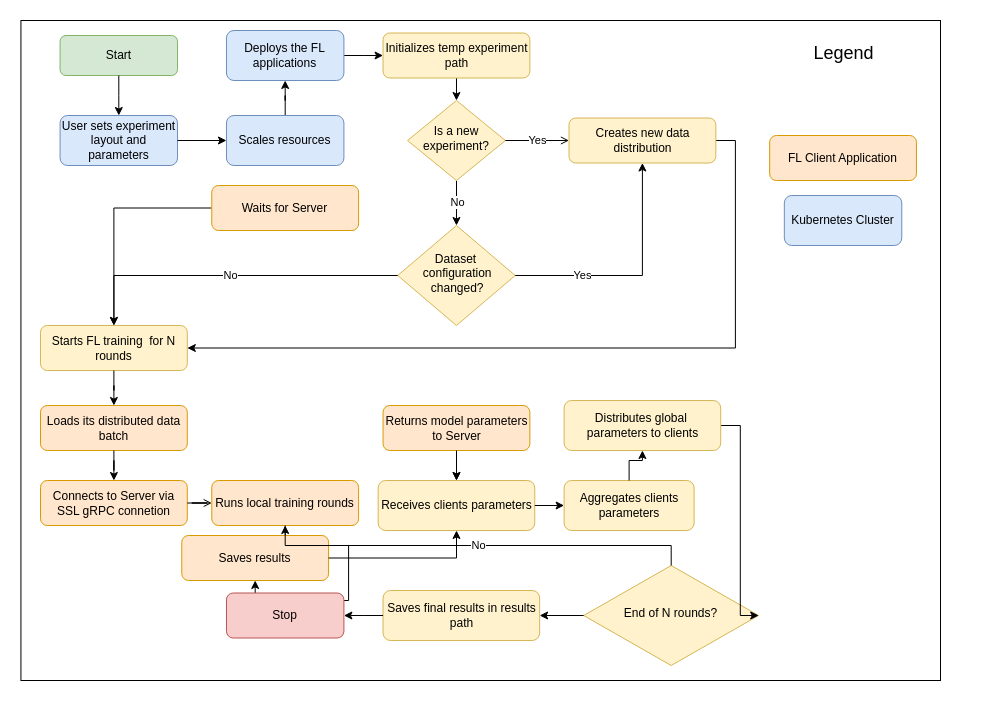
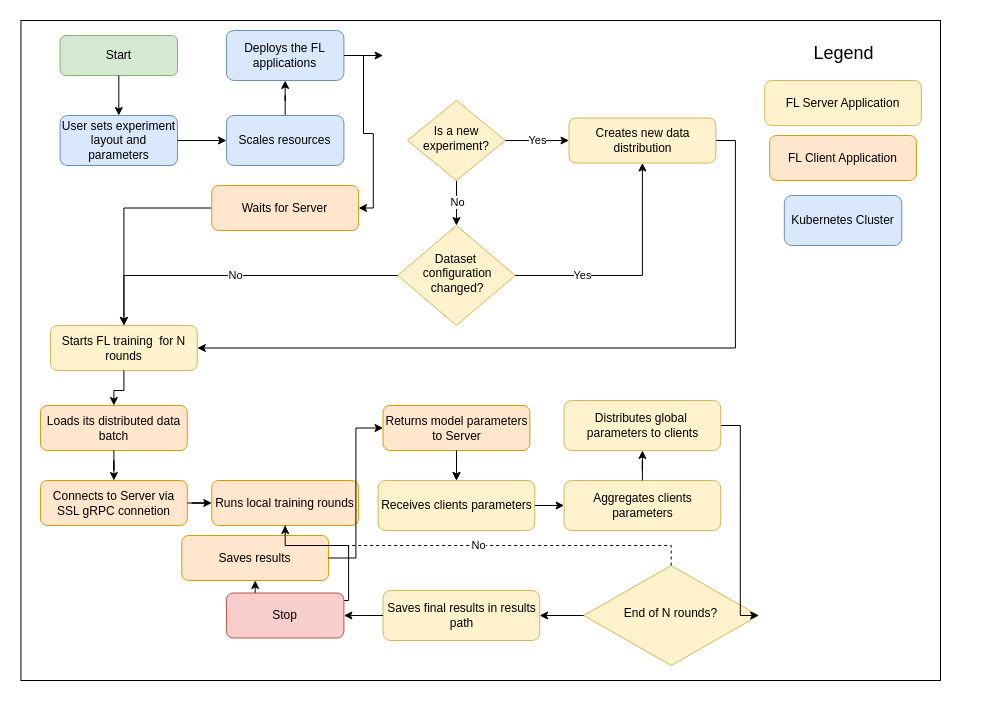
(456, 56) -> none
(457, 93) -> none
none -> (843, 103)
none -> (371, 134)
(562, 141) -> (561, 141)
(114, 348) -> (124, 348)
(205, 503) -> (203, 503)
(629, 506) -> (642, 506)
(587, 546) -> (587, 546)
(415, 558) -> (356, 485)
